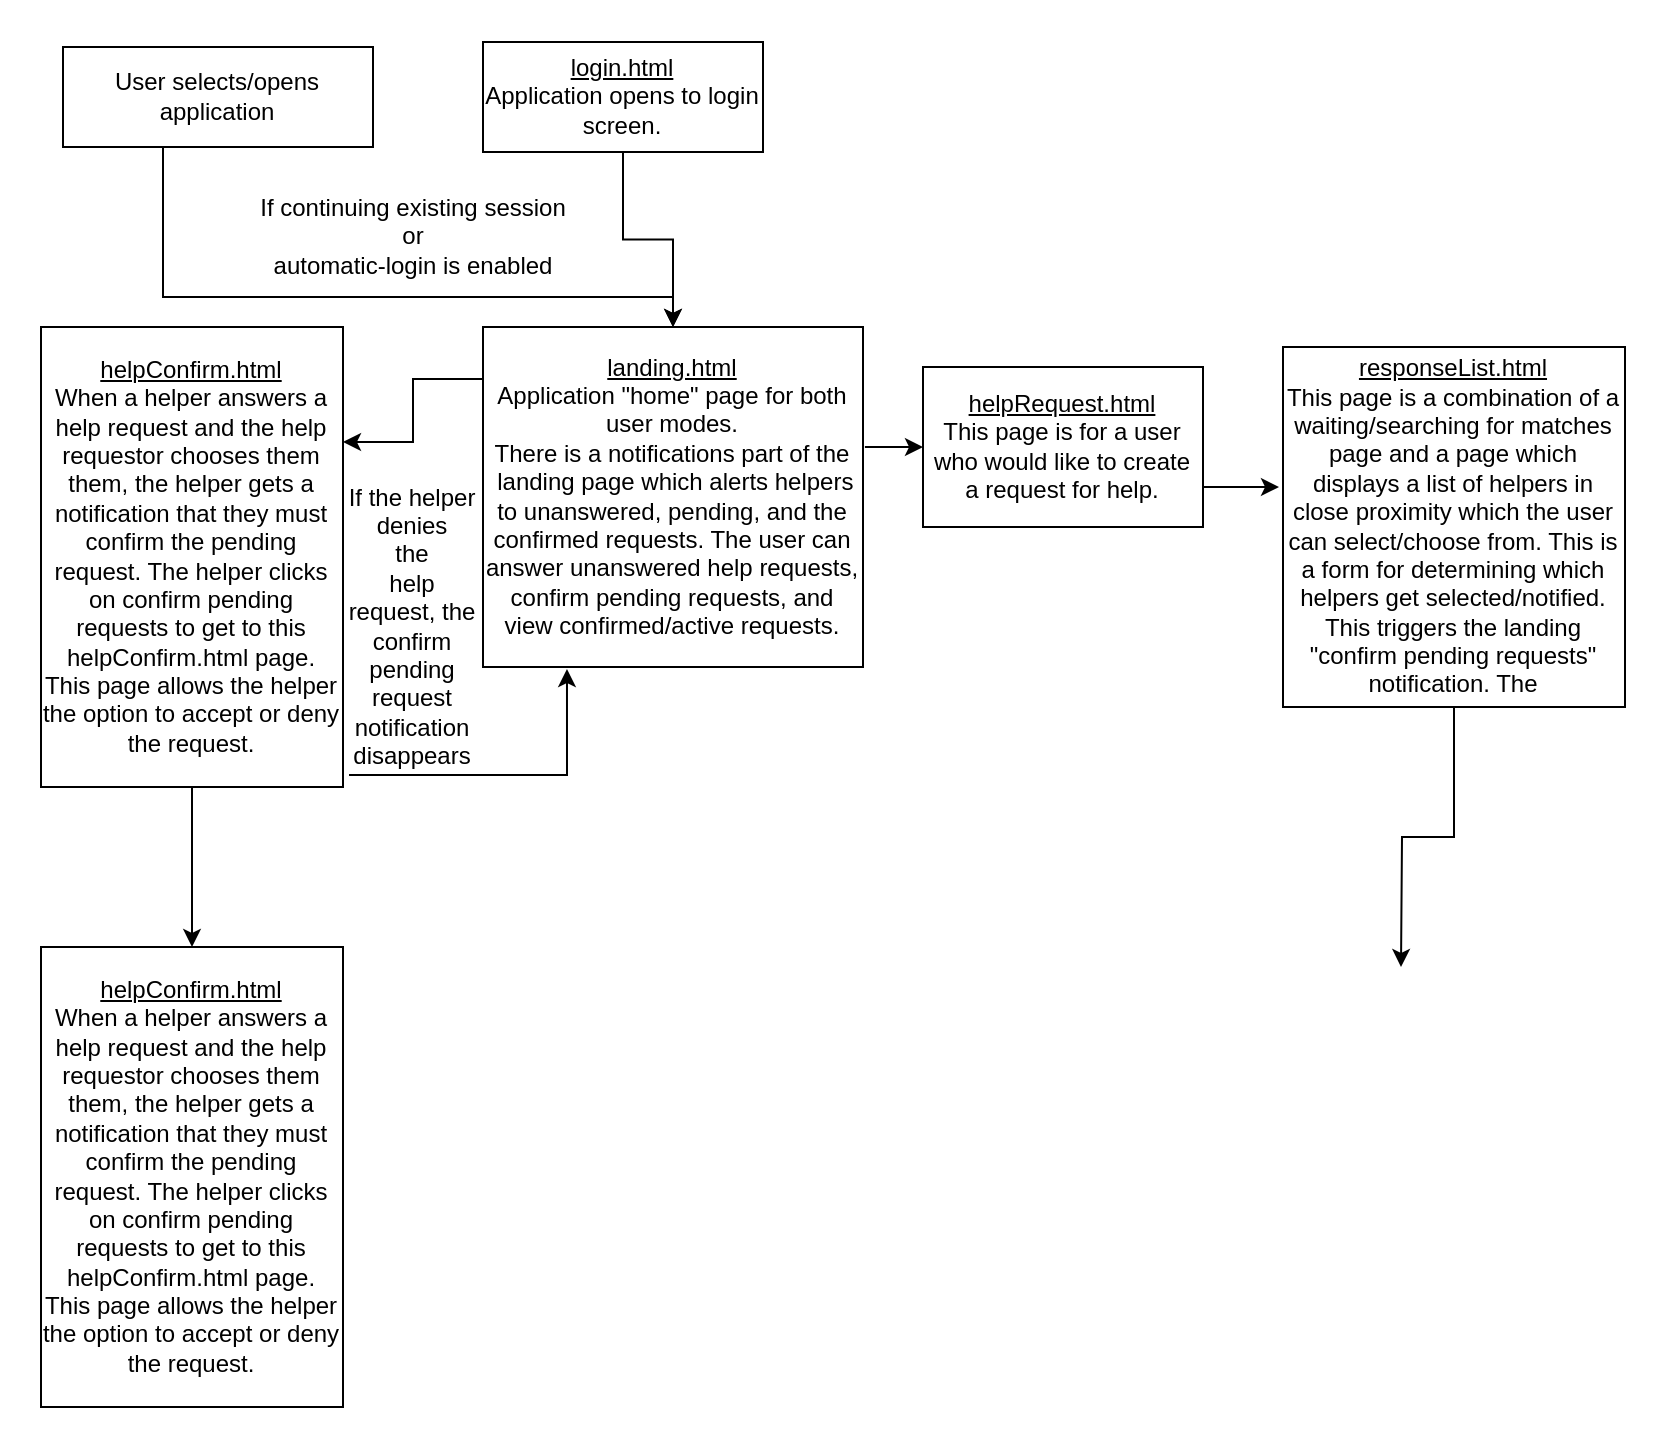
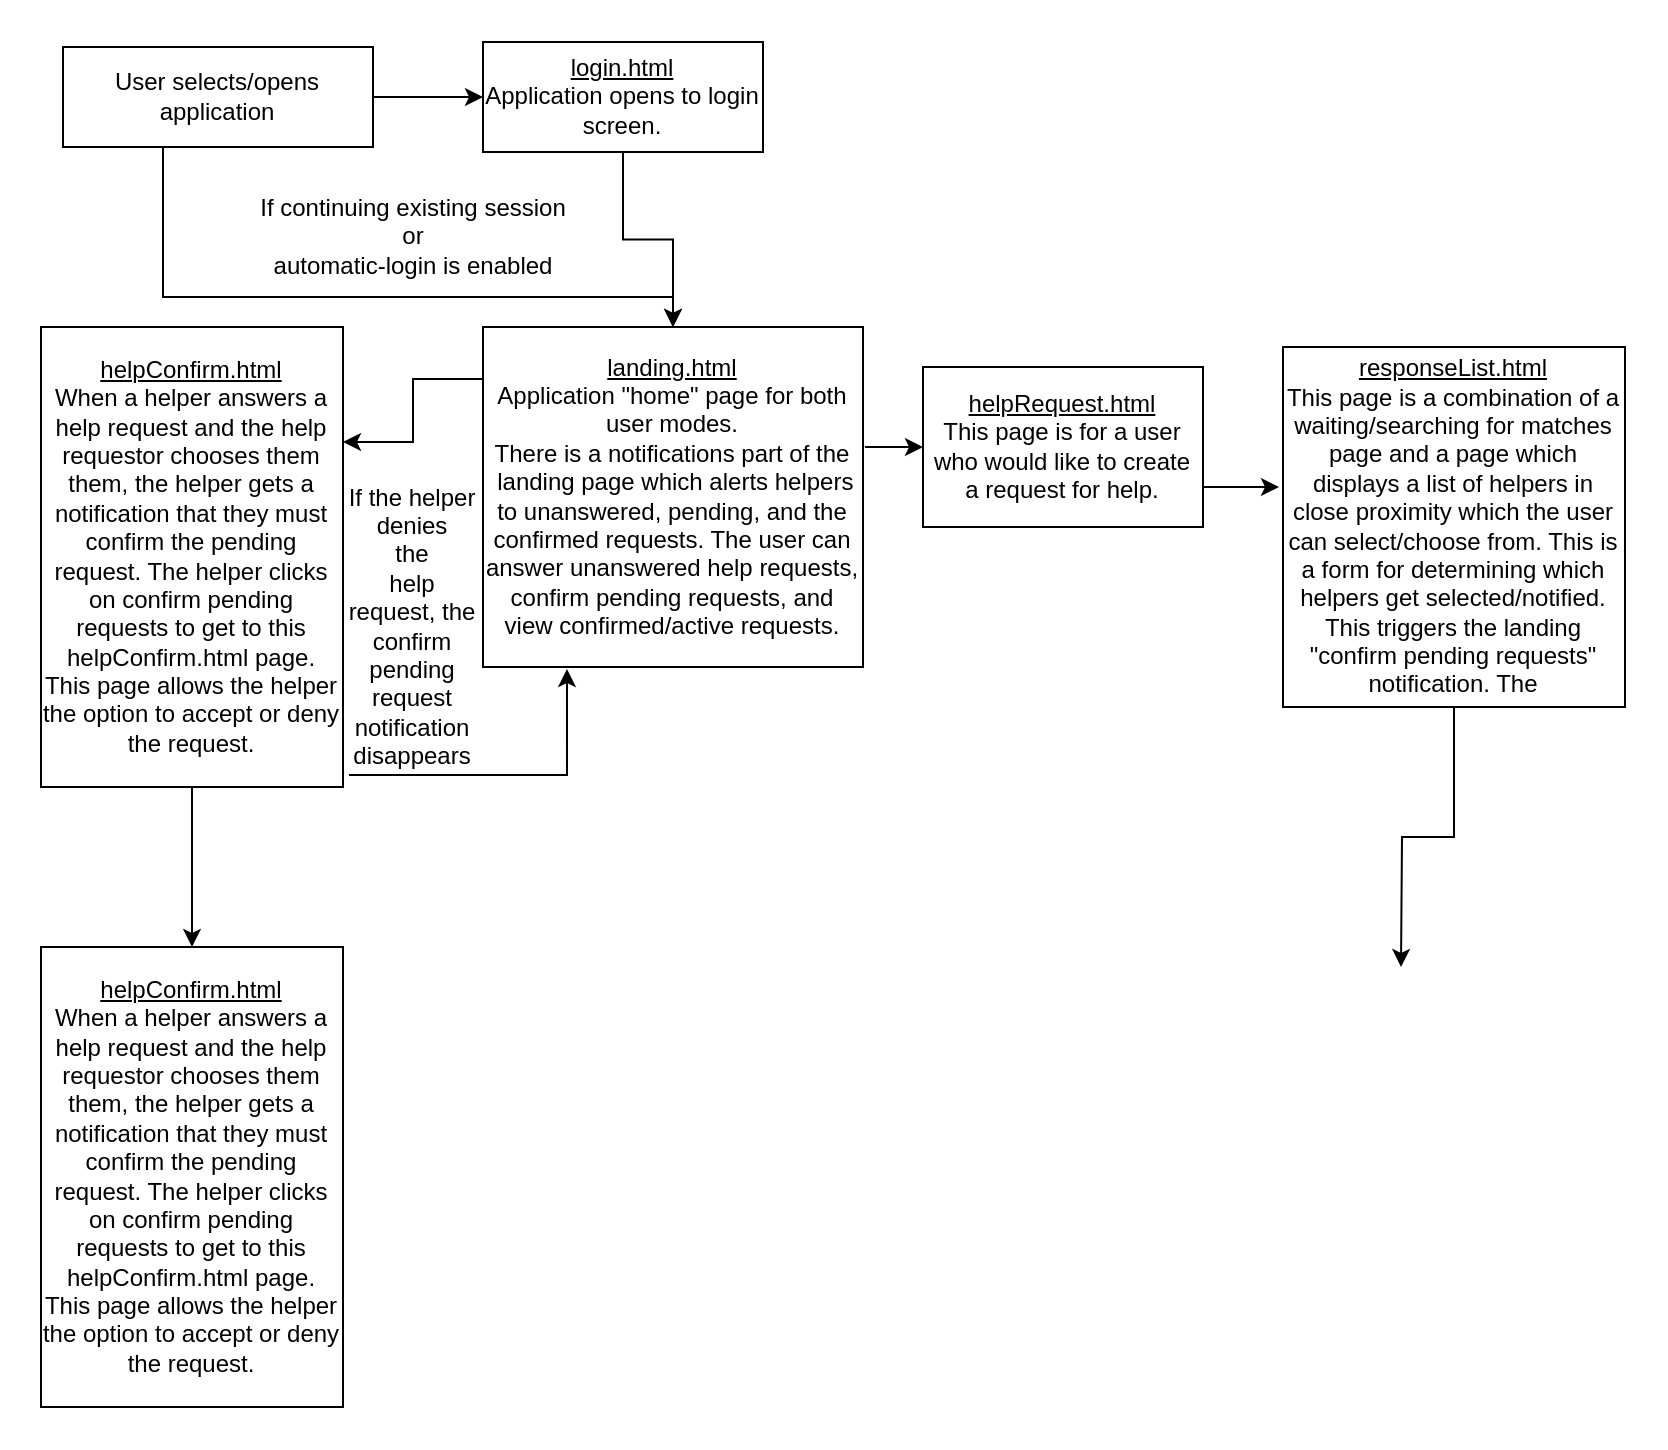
none -> (421, 97)
